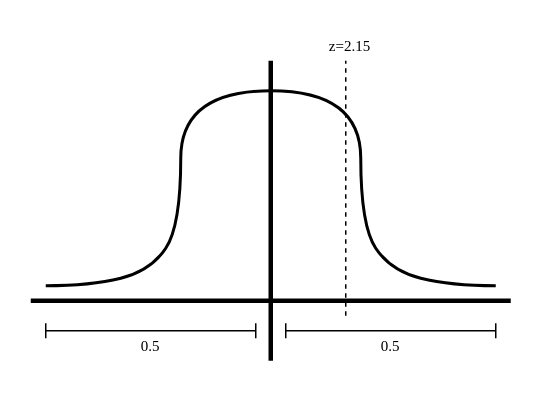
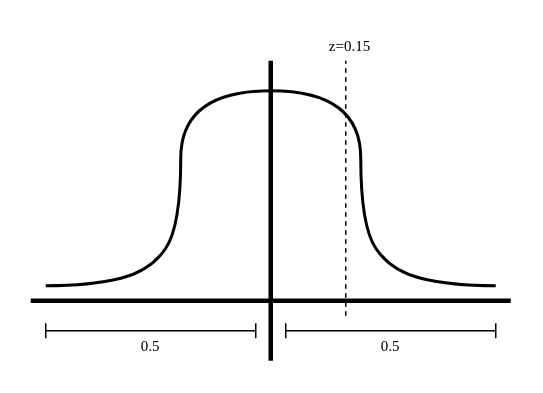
(350, 46) -> (350, 46)
